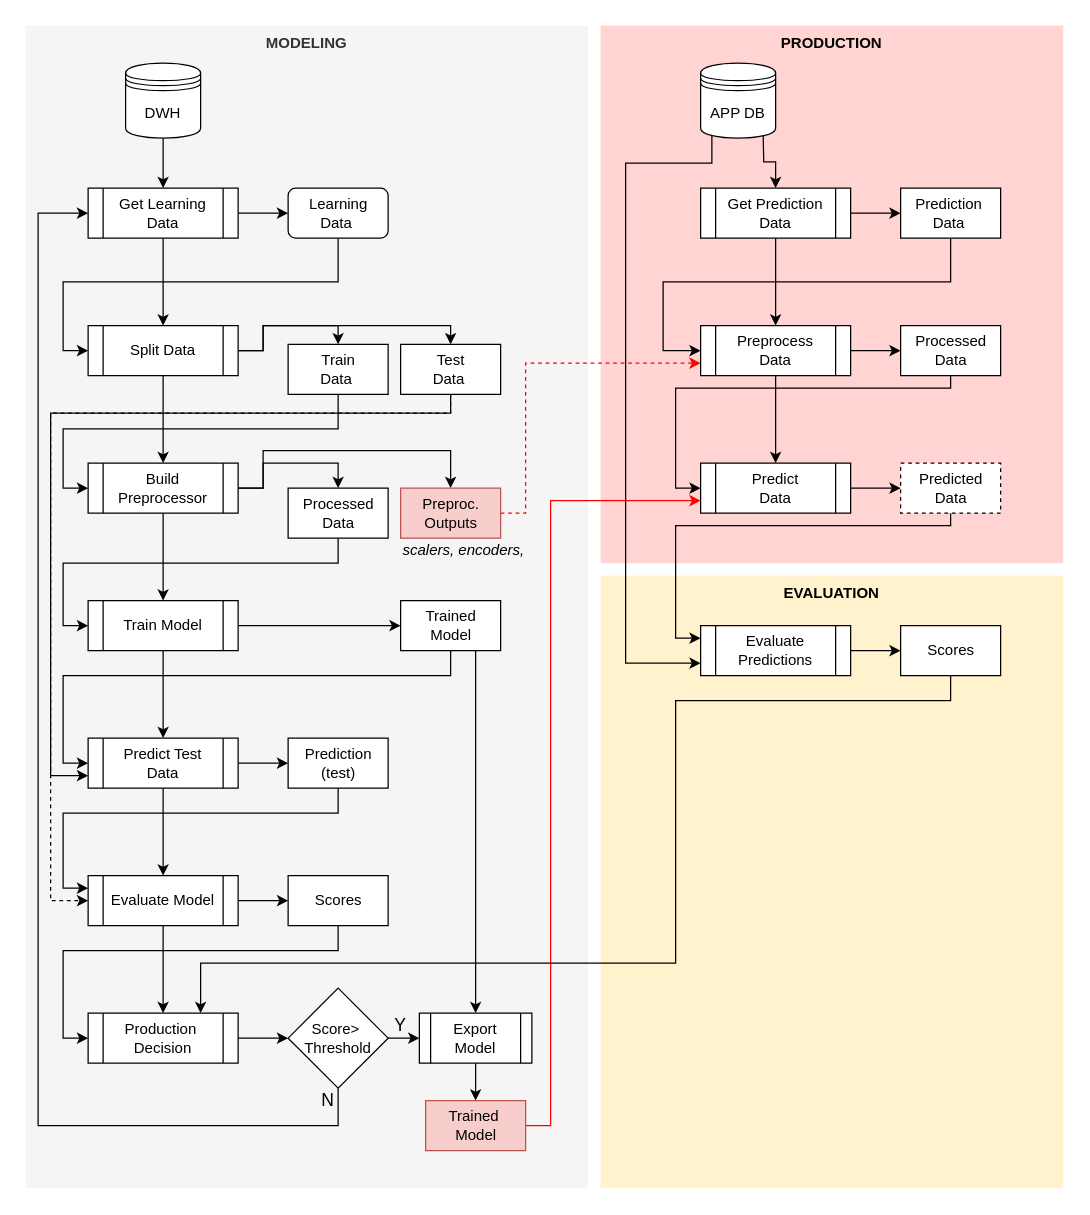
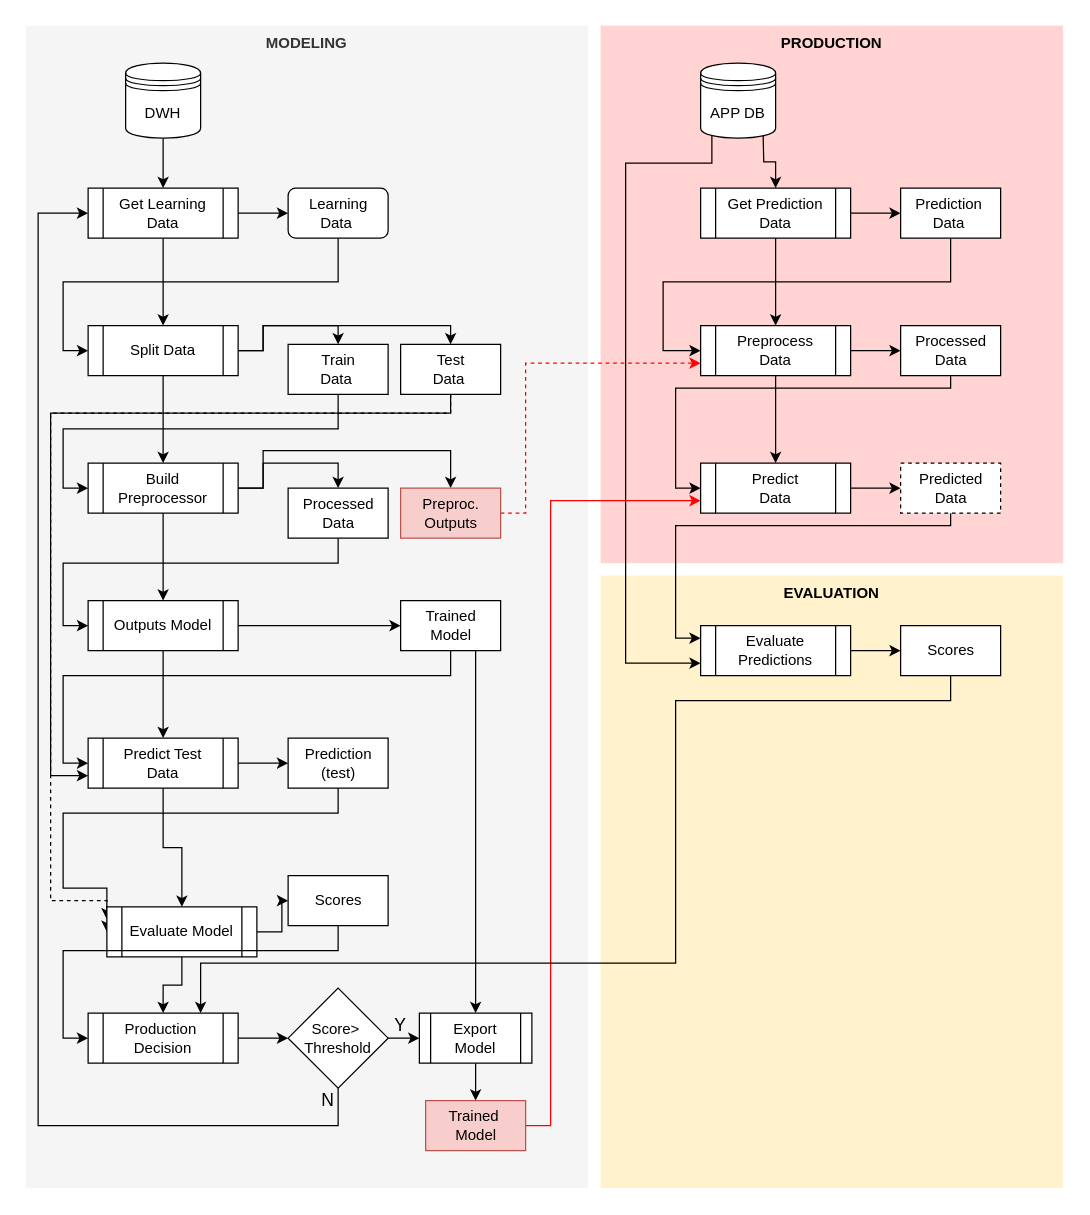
(463, 551) -> none
(163, 626) -> (163, 626)
(163, 901) -> (182, 932)
